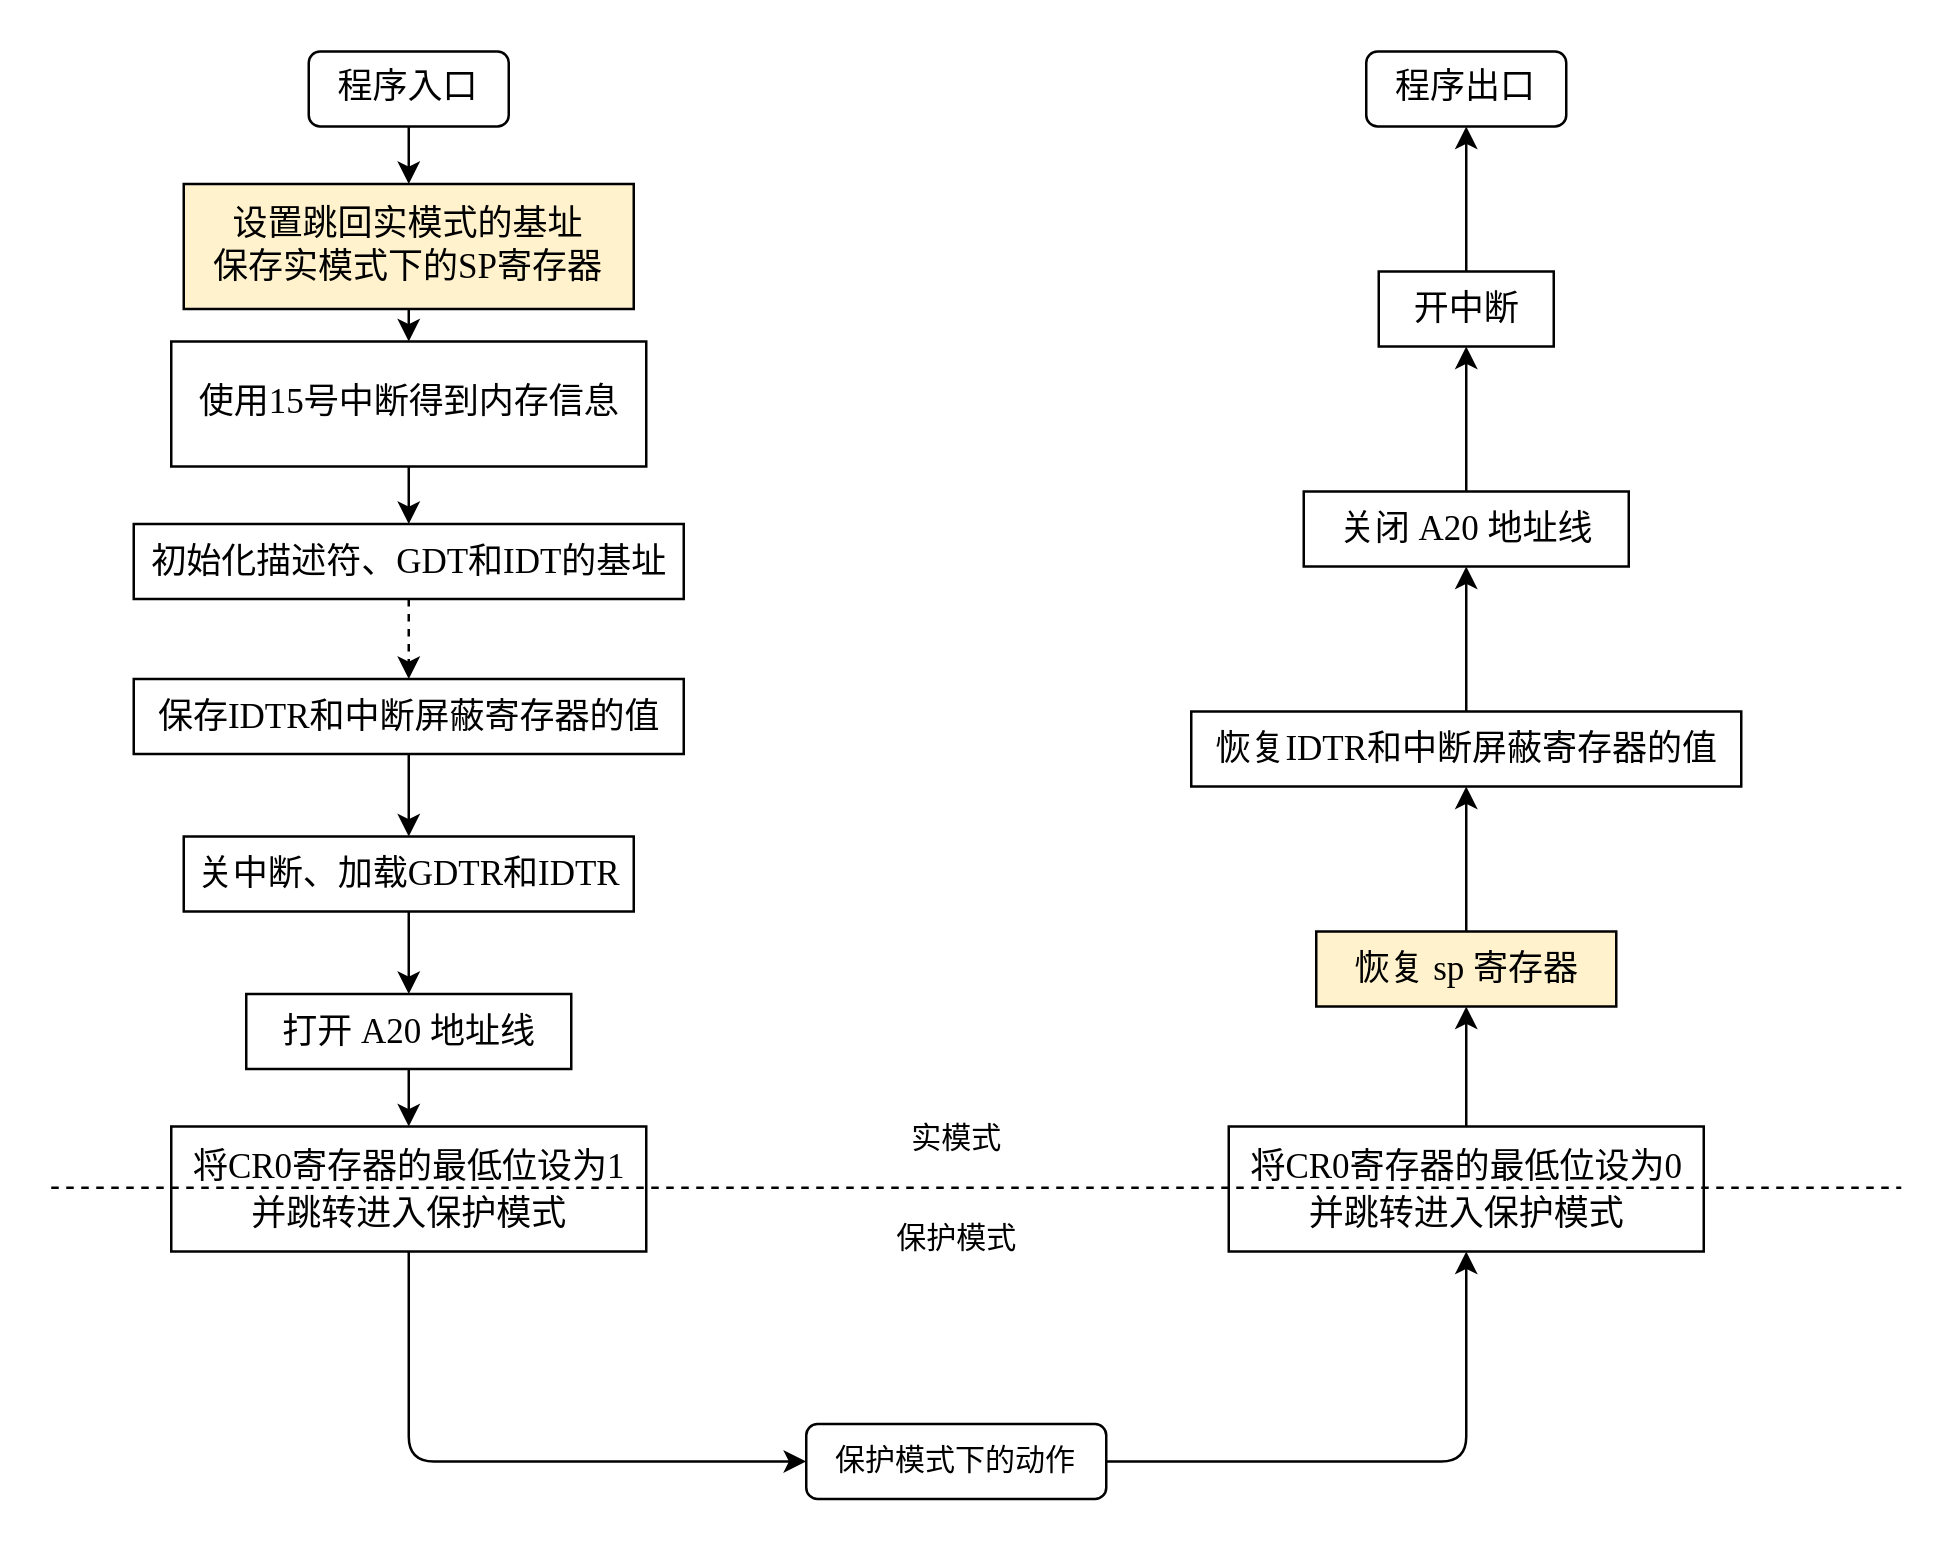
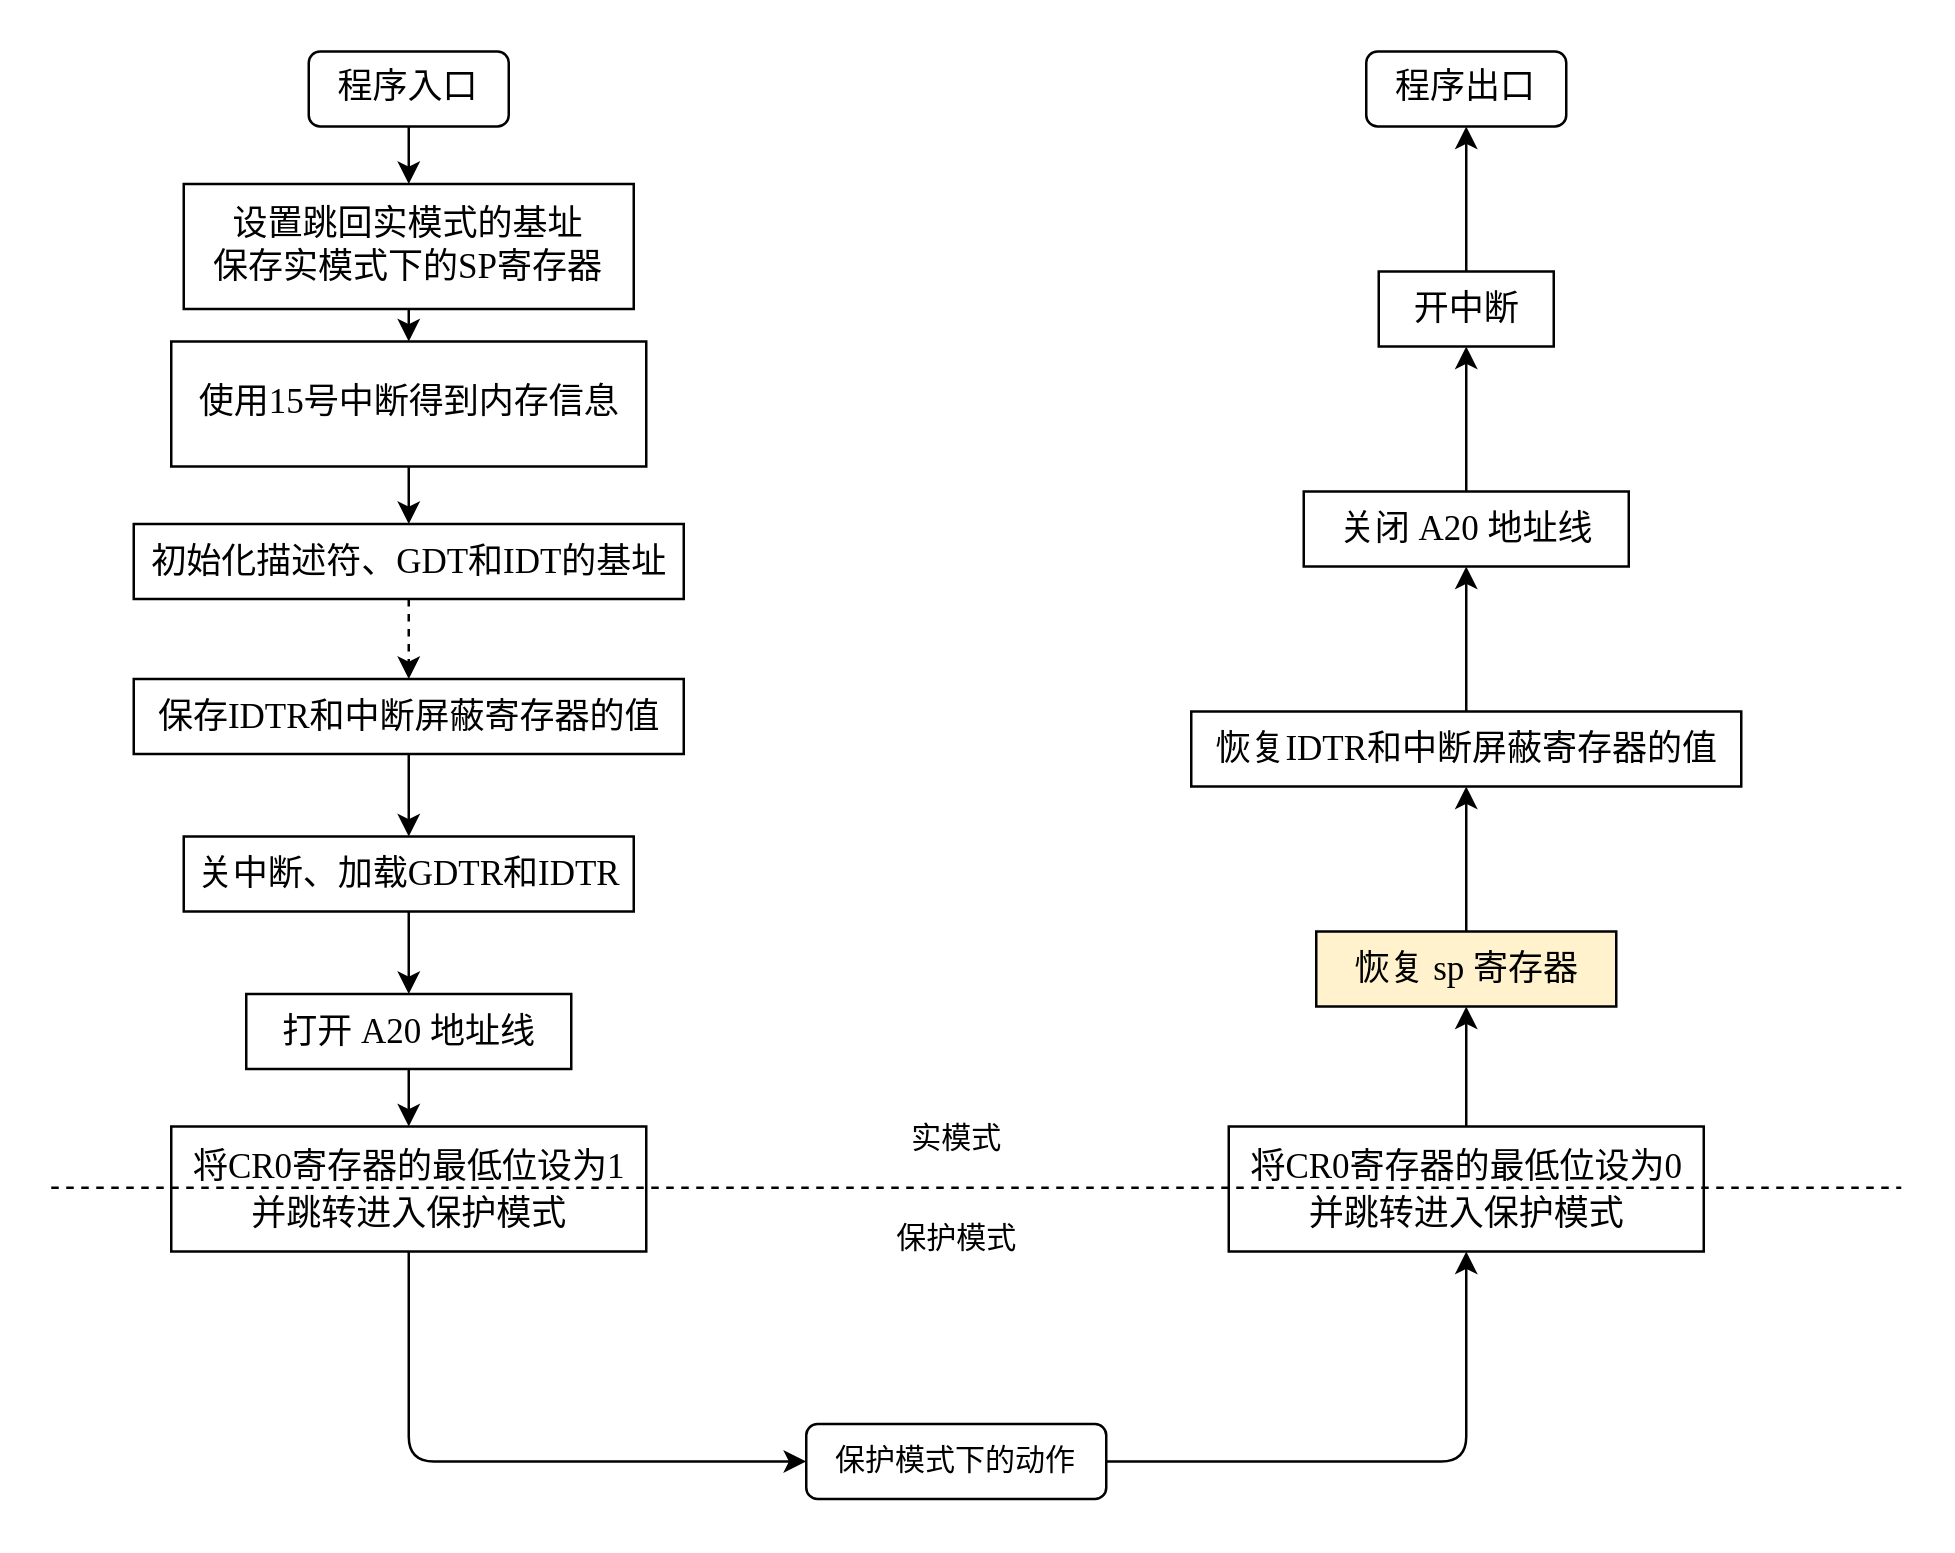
(409, 246) -> (409, 246)
